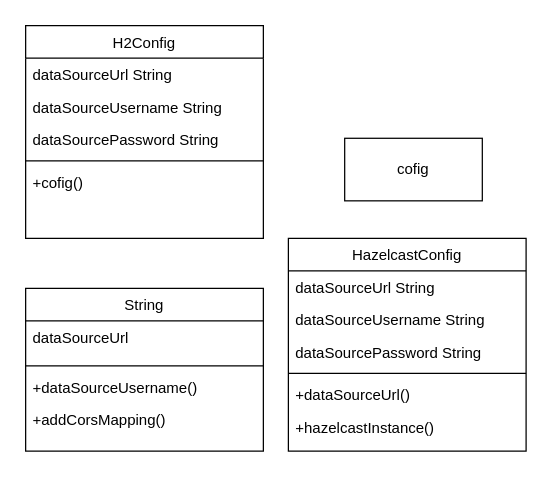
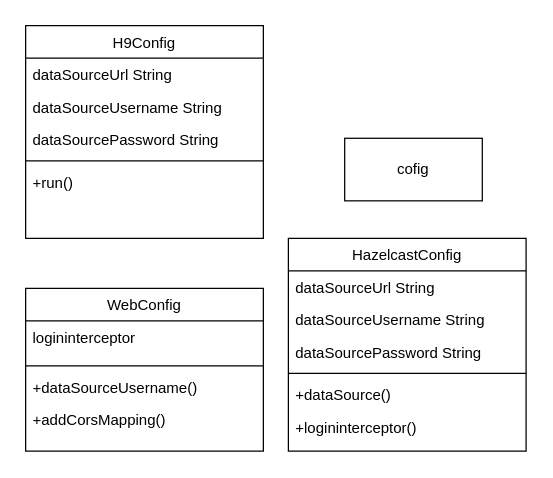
(144, 43) -> (144, 43)
(64, 183) -> (58, 183)
(144, 305) -> (144, 305)
(85, 338) -> (94, 338)
(360, 395) -> (350, 395)
(377, 428) -> (369, 428)
